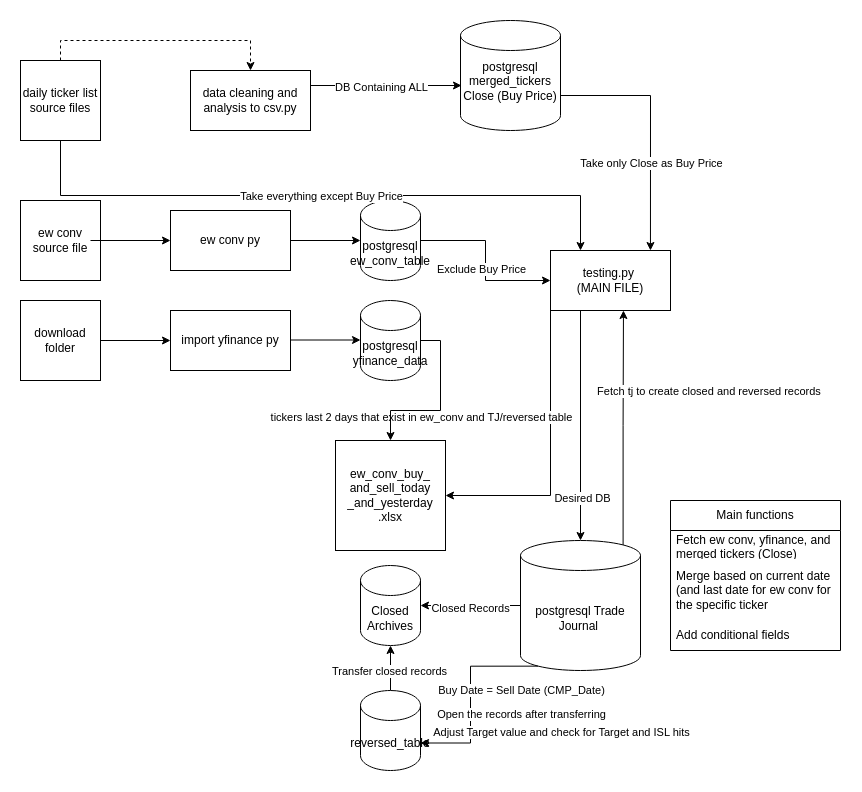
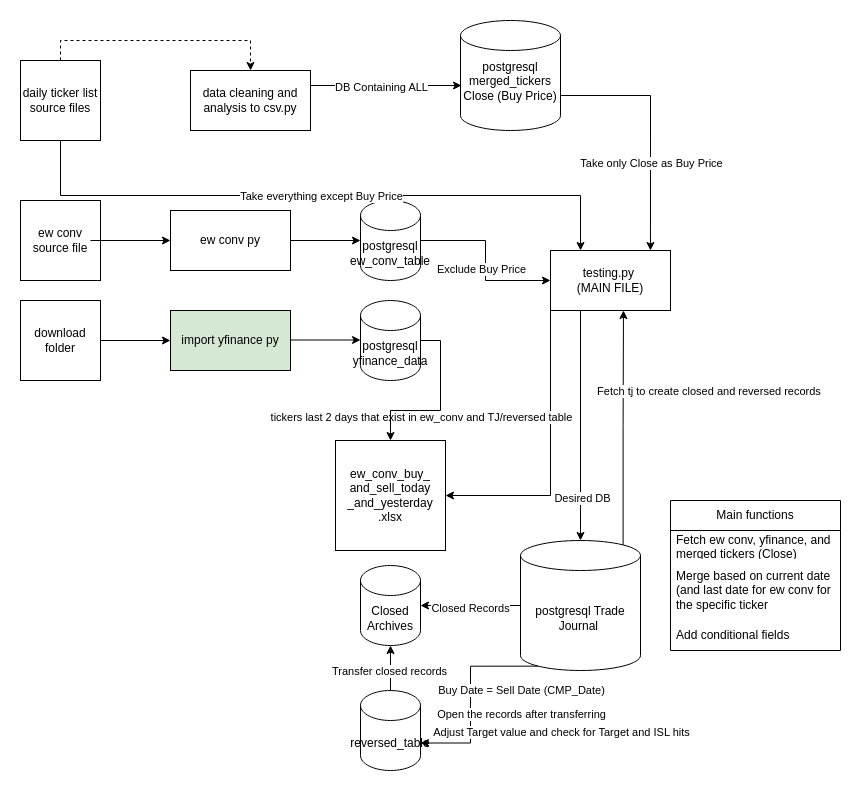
(231, 341) -> (231, 341)
